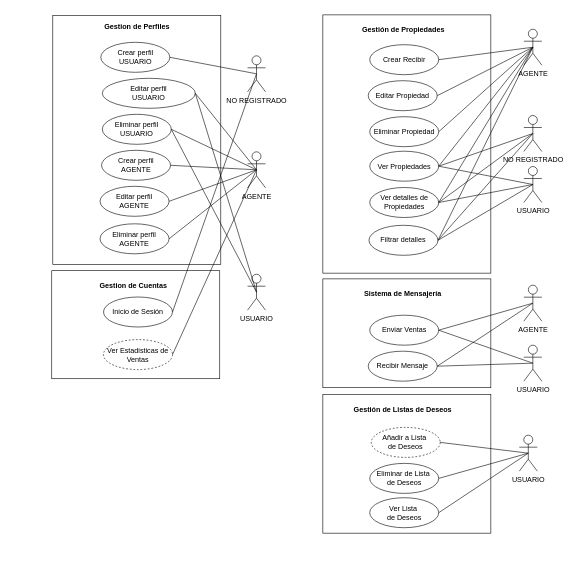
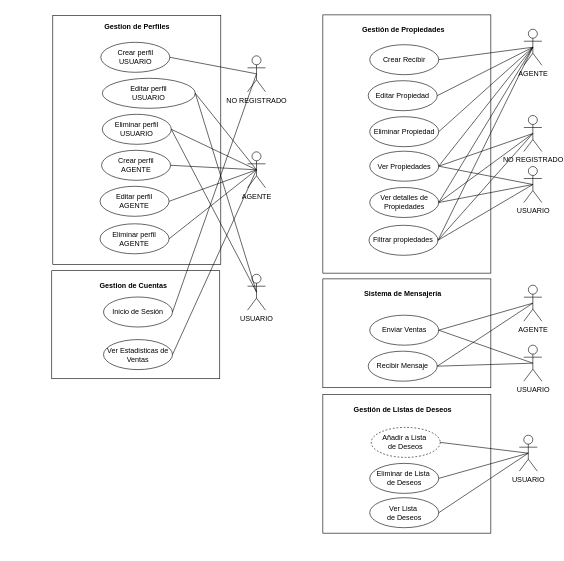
(403, 240) -> (403, 240)
(138, 355) -> (138, 355)
